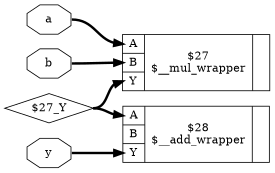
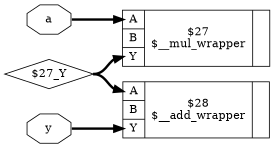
(49, 63) -> none
